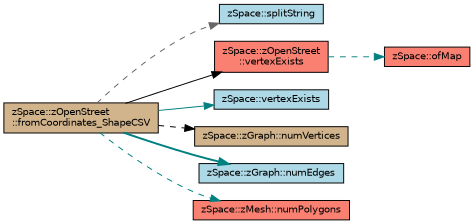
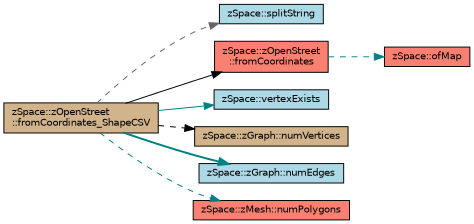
(271, 57) -> (271, 57)
